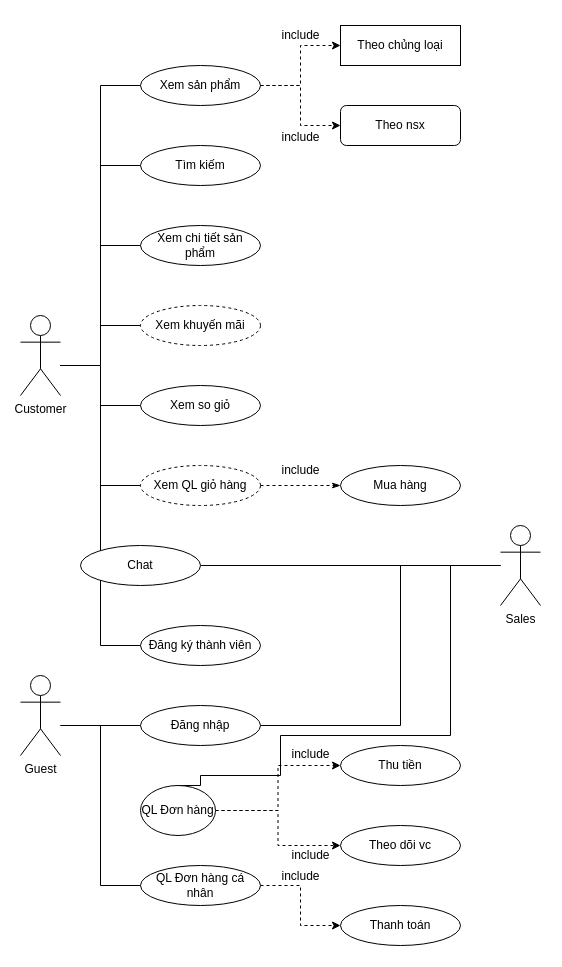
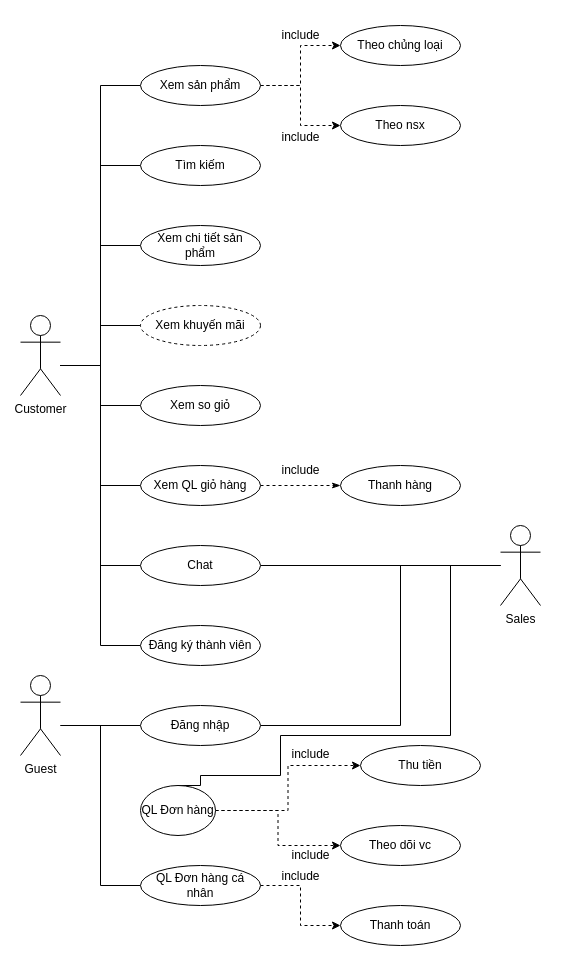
(401, 46) -> (401, 46)
(401, 126) -> (401, 126)
(201, 486) -> (201, 486)
(401, 486) -> (401, 486)
(141, 566) -> (201, 566)
(401, 766) -> (421, 766)
